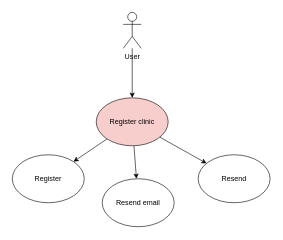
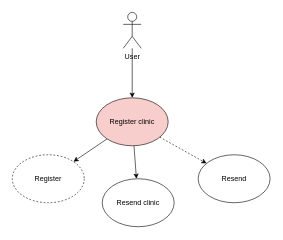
(180, 149) -> (180, 149)
(48, 179) -> (48, 179)
(138, 203) -> (138, 203)
